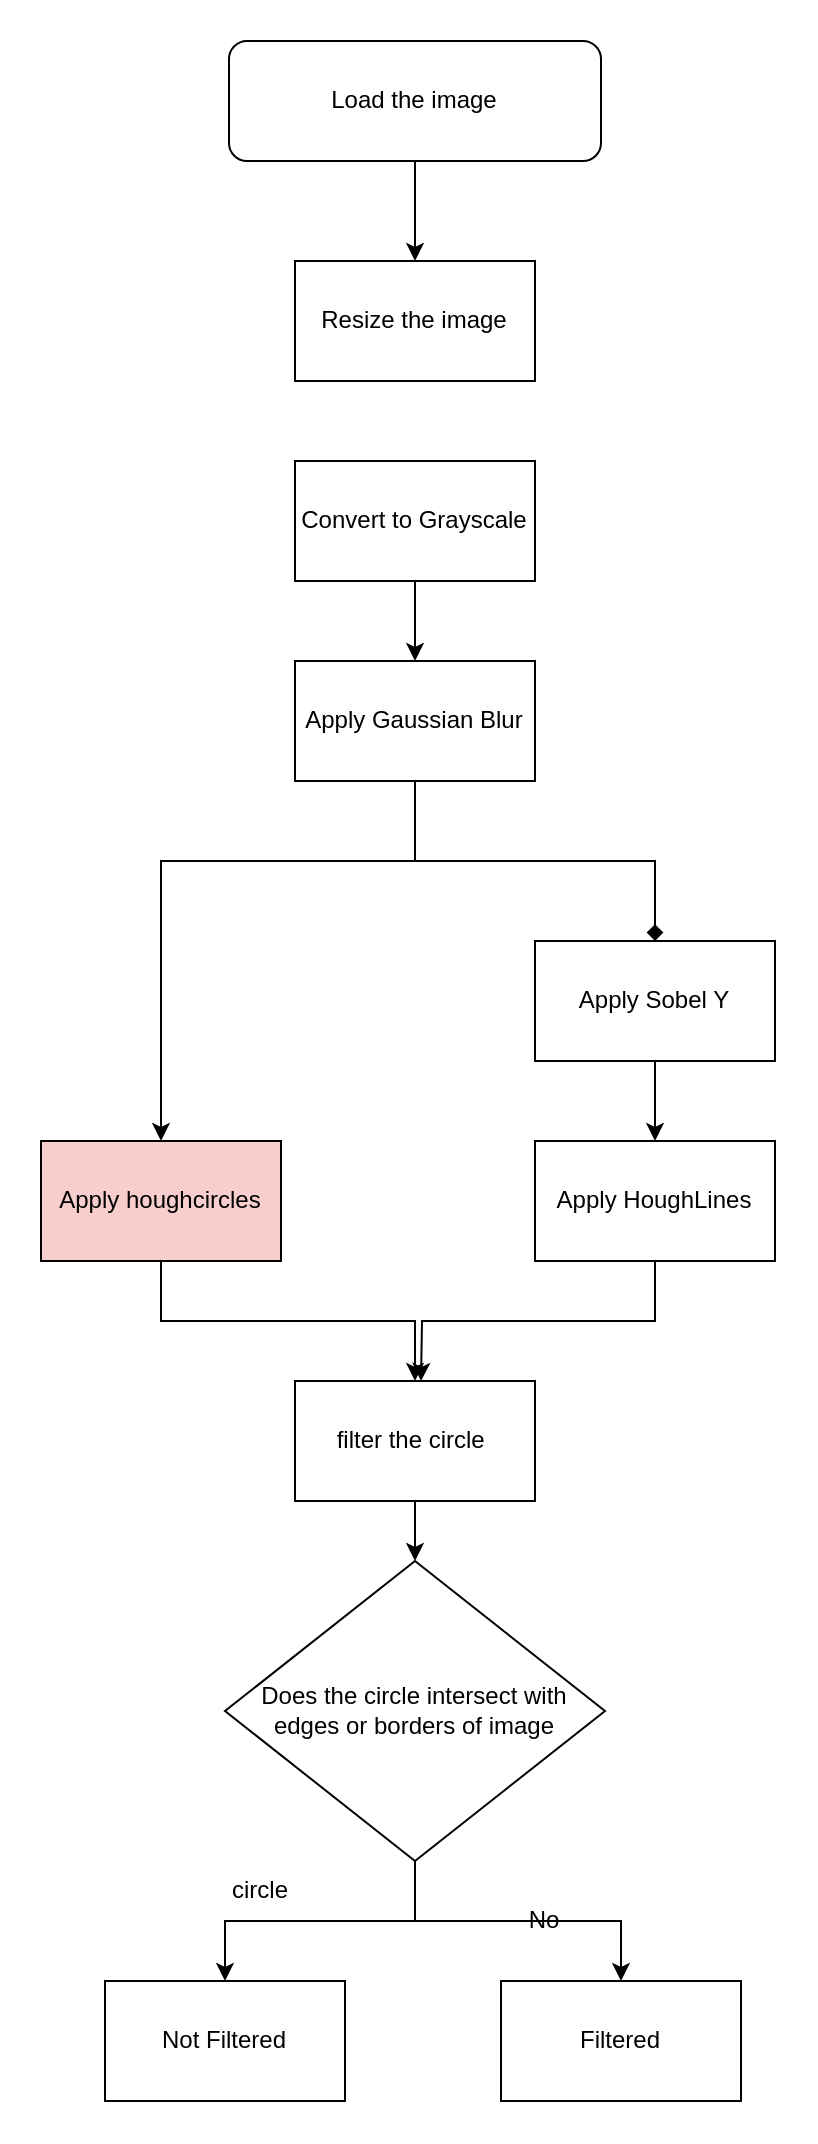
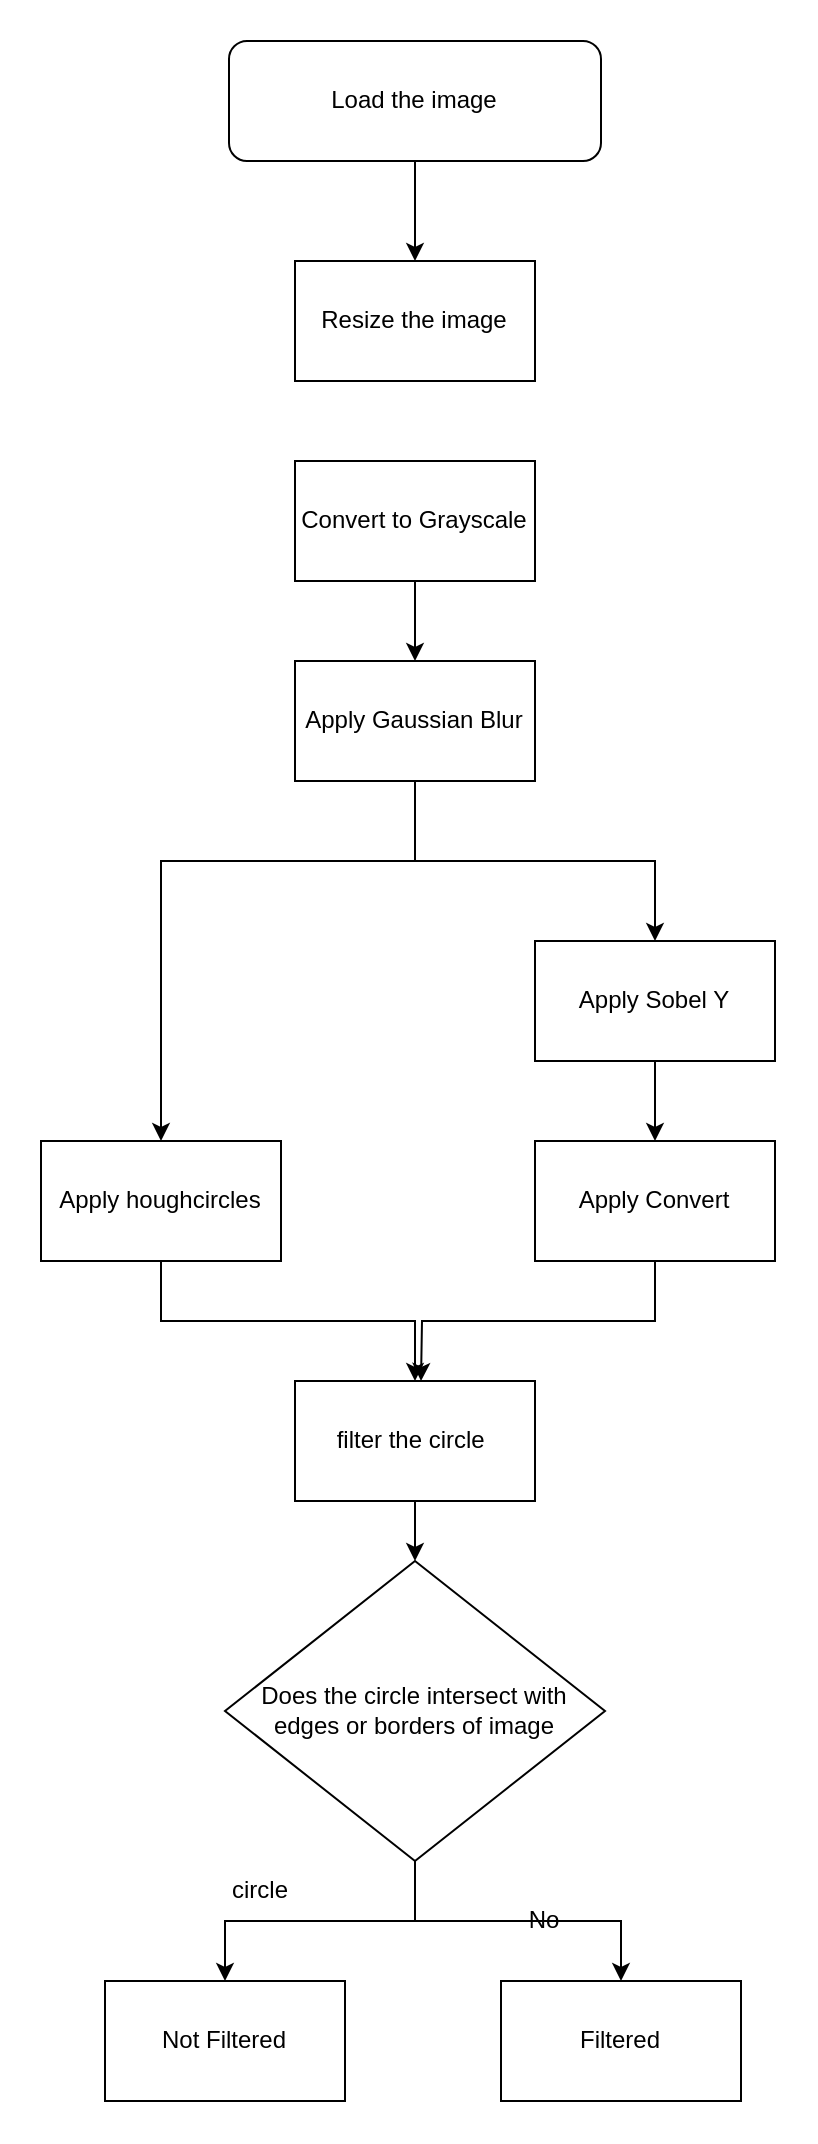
(655, 925) -> (655, 926)
(161, 1201) -> (161, 1201)
(655, 1201) -> (655, 1201)
